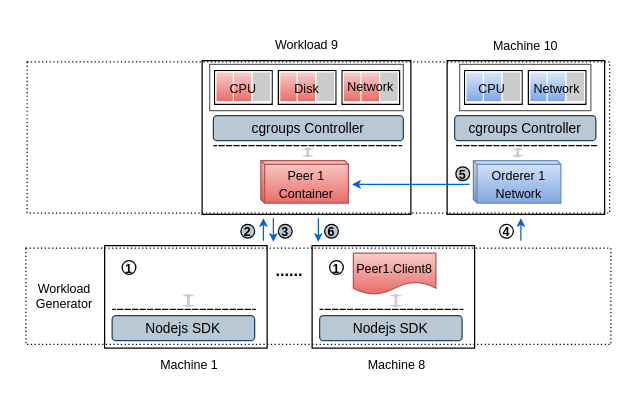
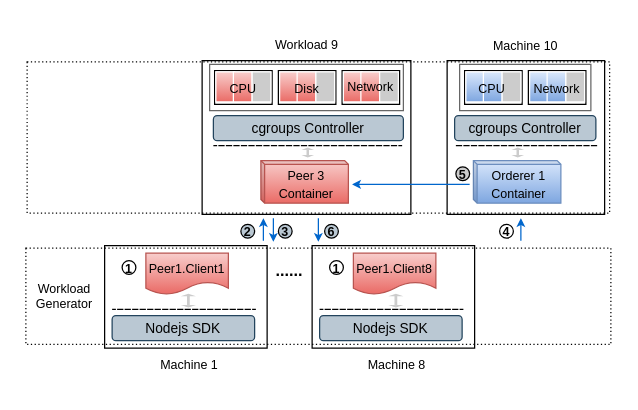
(306, 184) -> (306, 184)
(519, 184) -> (519, 184)
none -> (187, 274)
